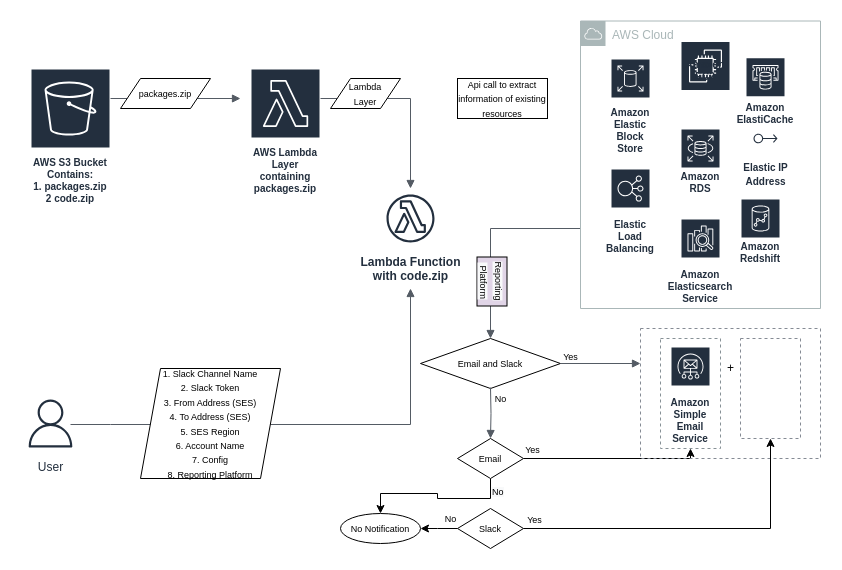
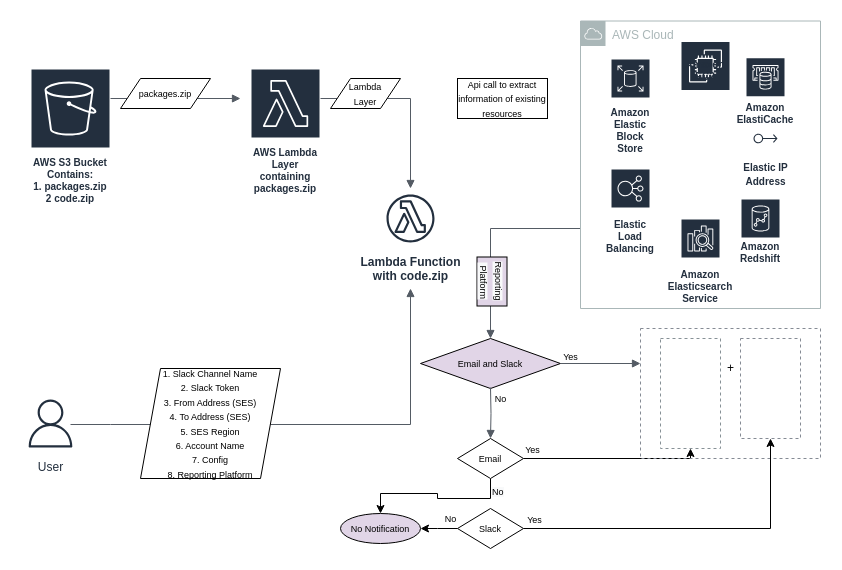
(701, 164) -> none
(491, 364) -> (491, 364)
(691, 398) -> none
(381, 529) -> (381, 529)
